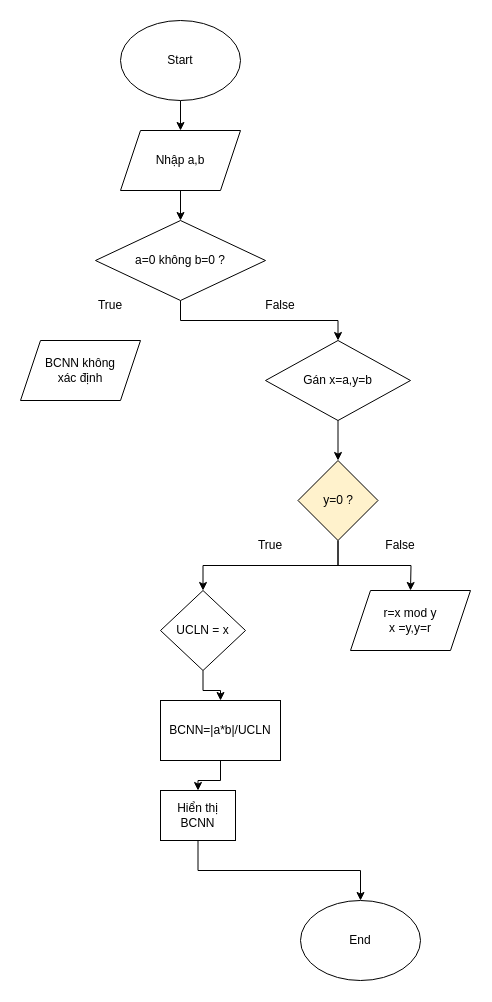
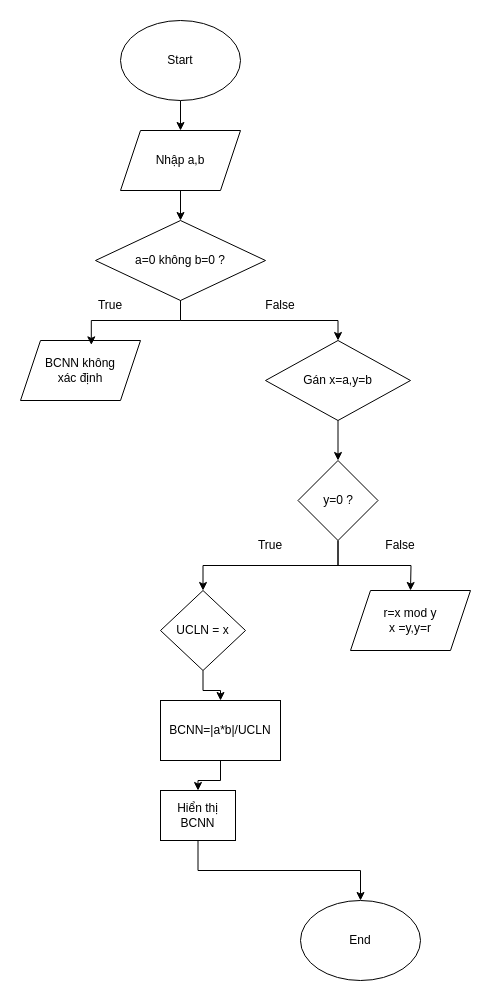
none -> (126, 321)
(338, 501) -> (338, 501)
